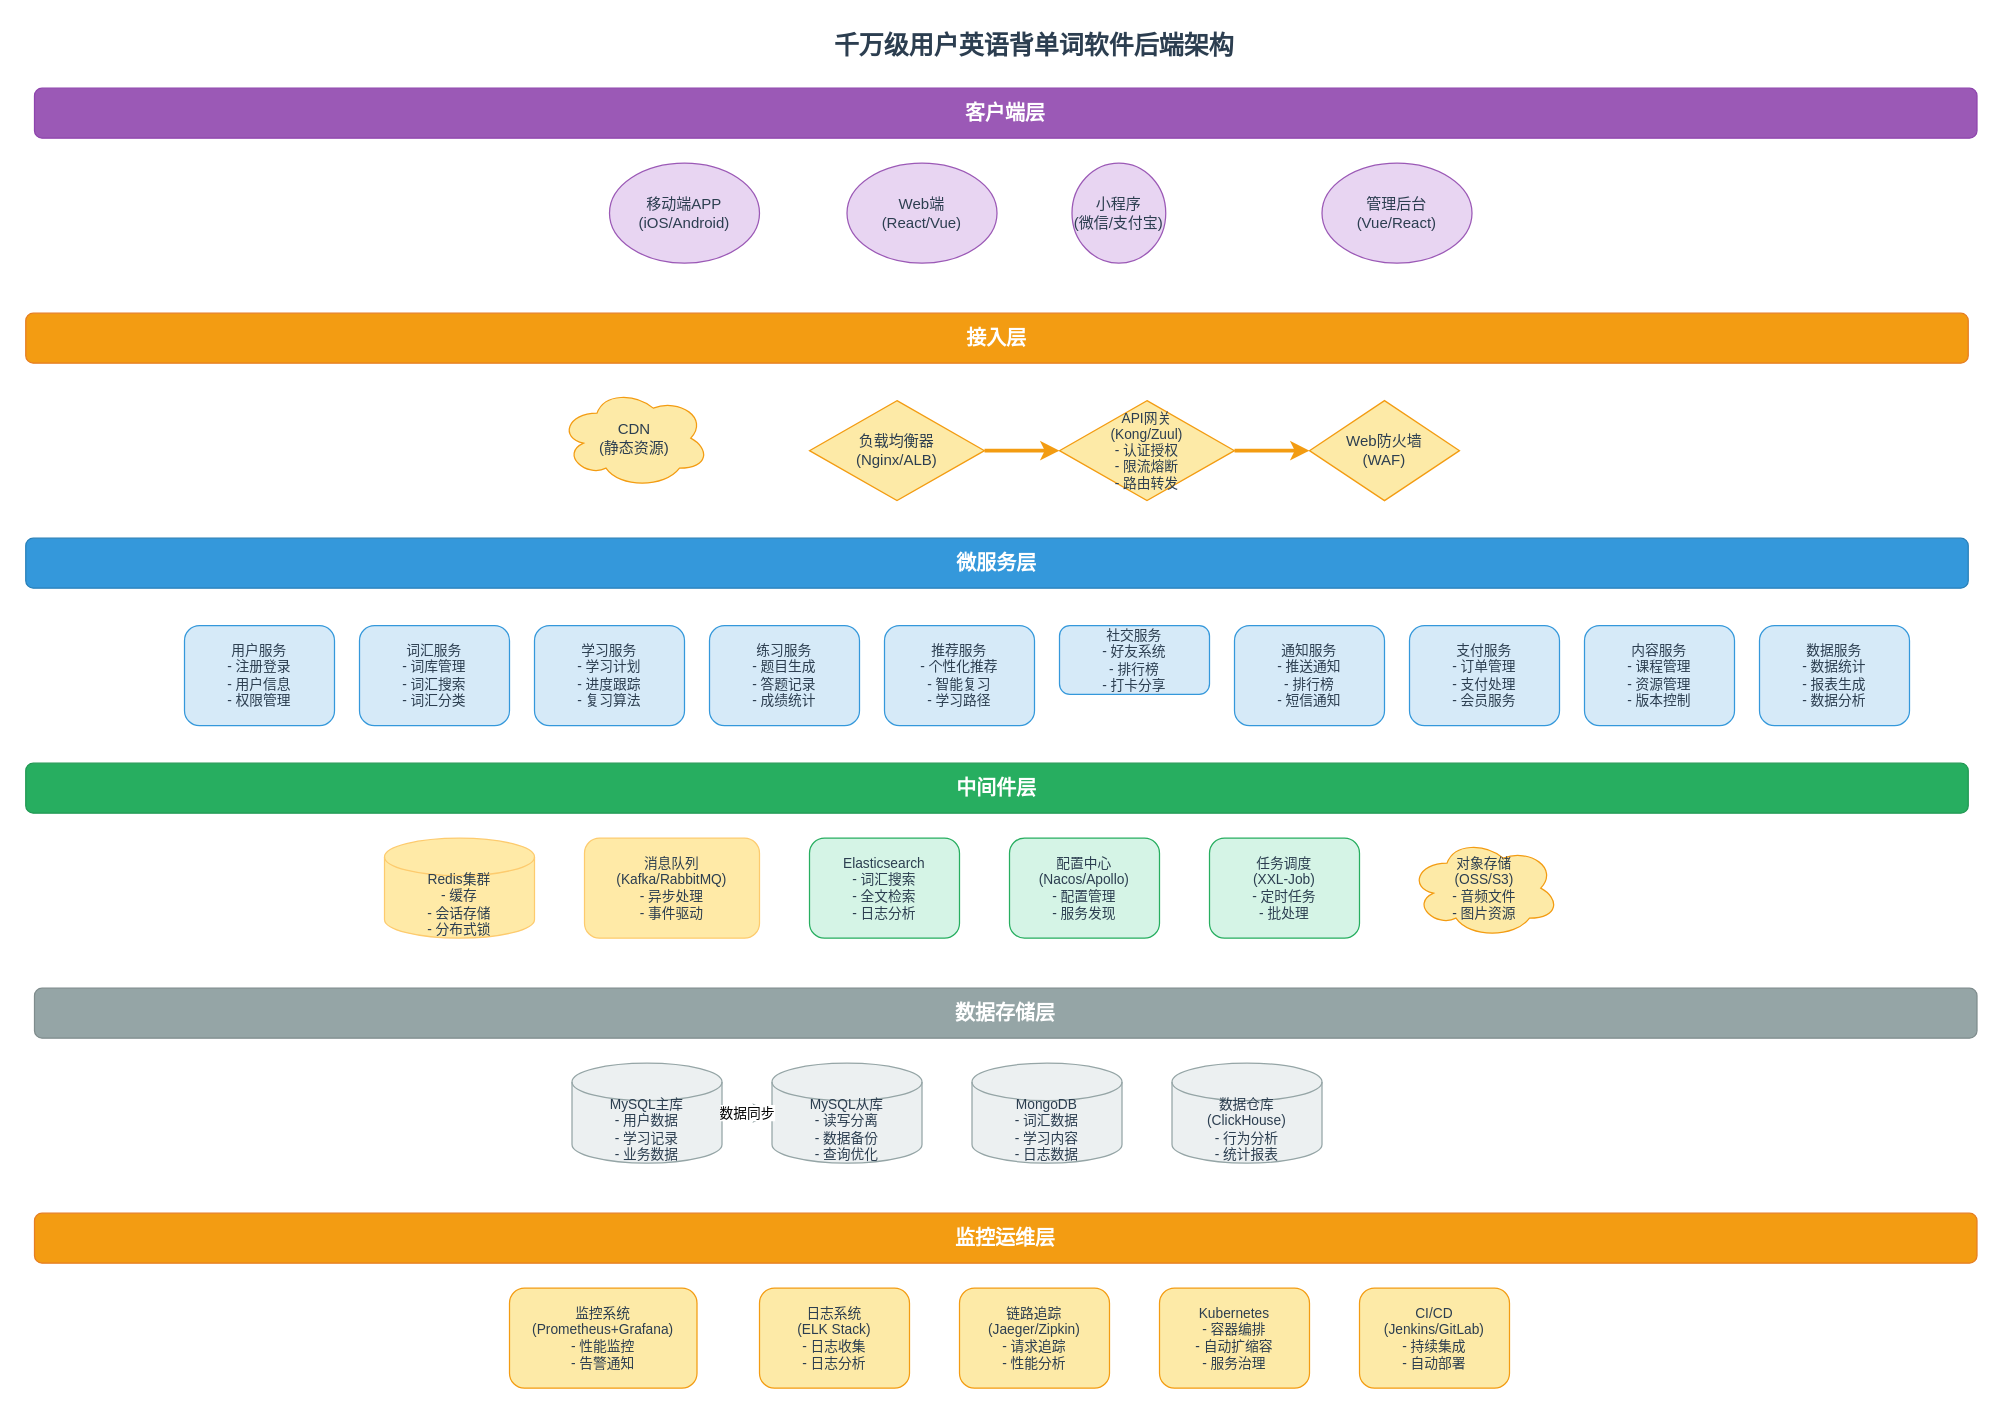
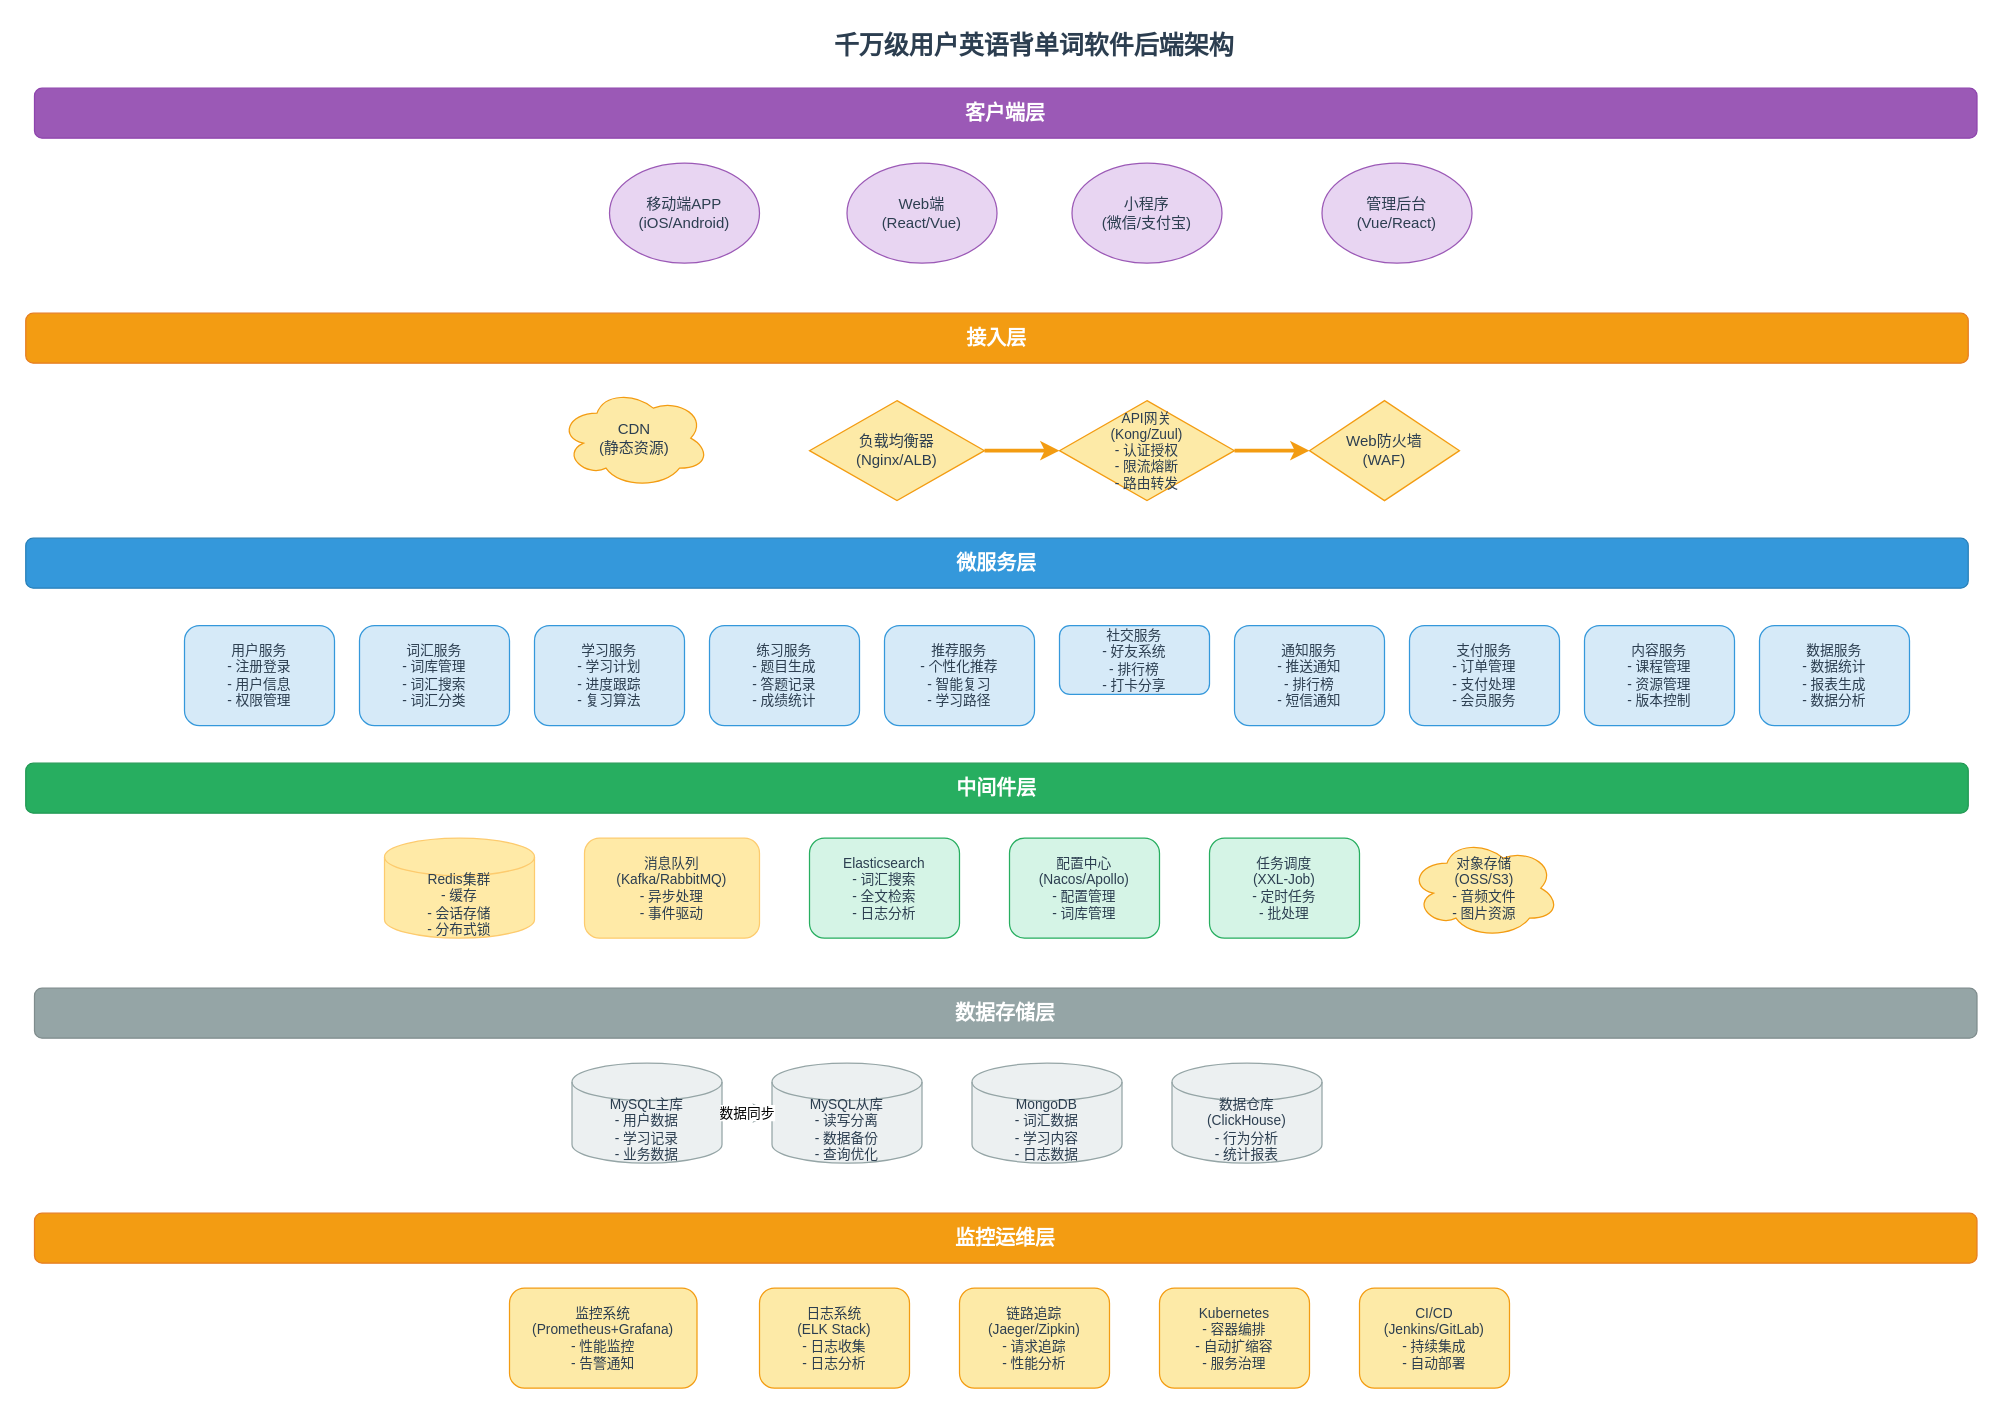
(1119, 213) -> (1147, 213)
(1084, 888) -> (1084, 888)
